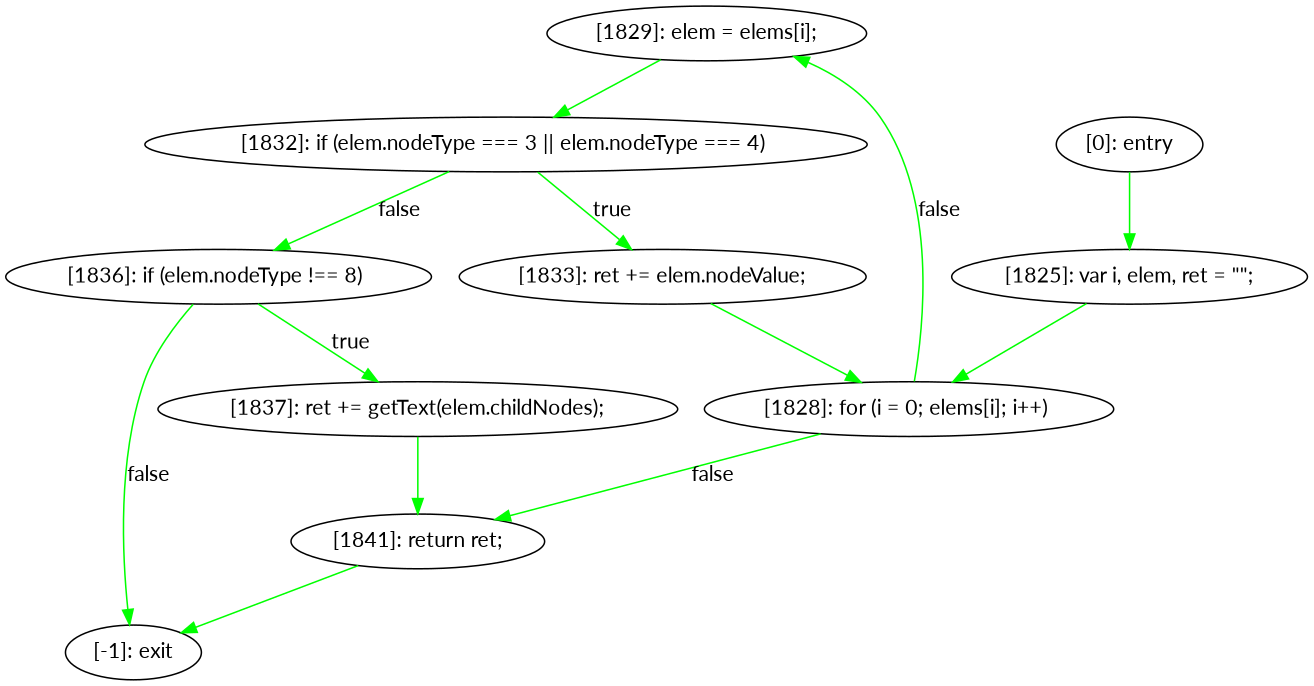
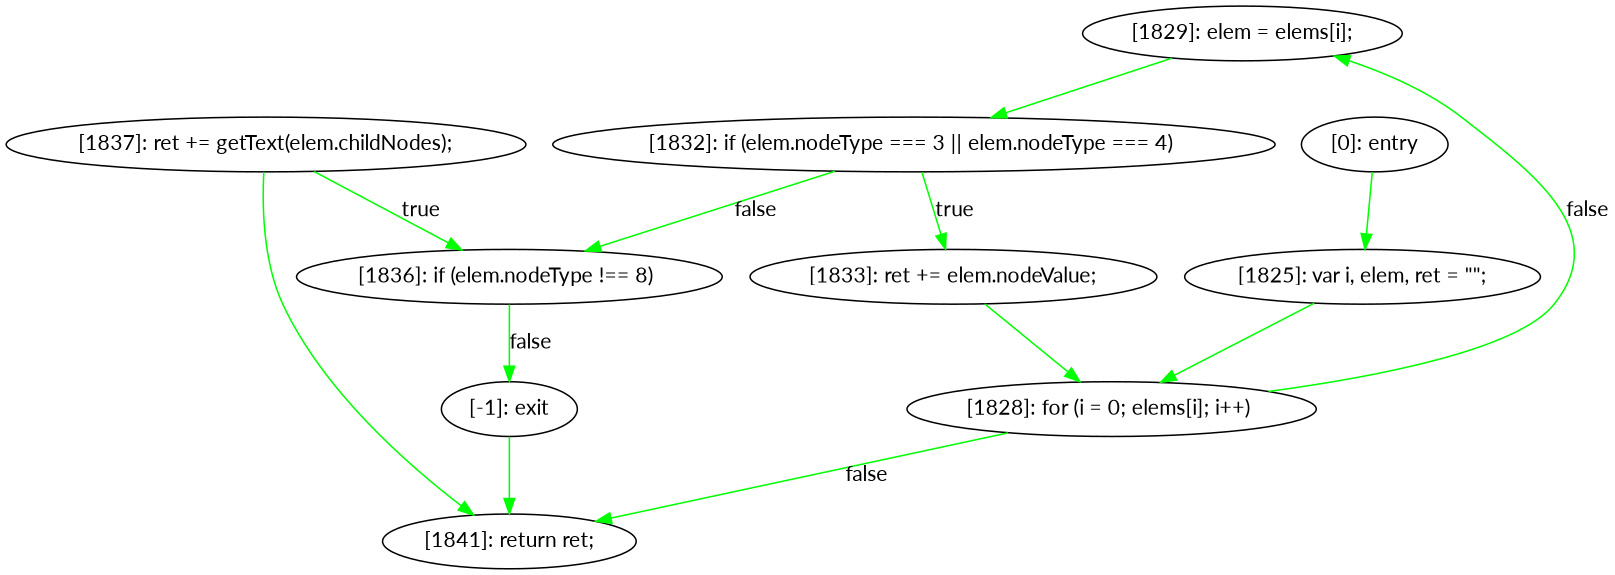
(311, 339) -> (381, 207)
(277, 596) -> (509, 468)
